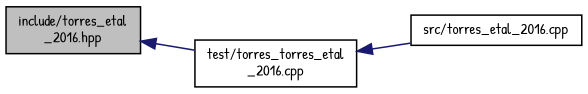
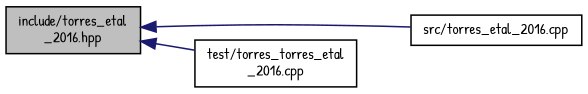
(391, 46) -> (284, 25)
